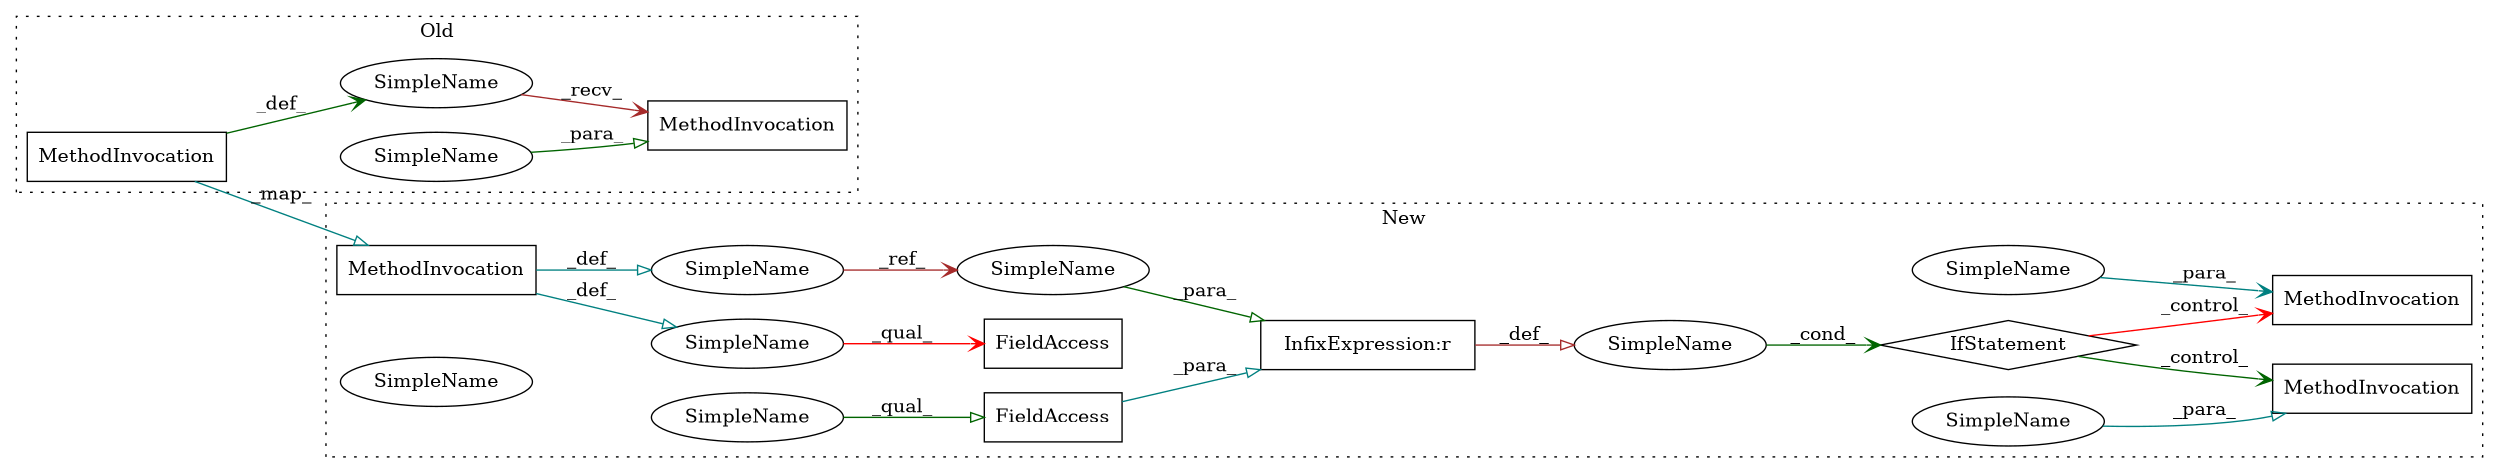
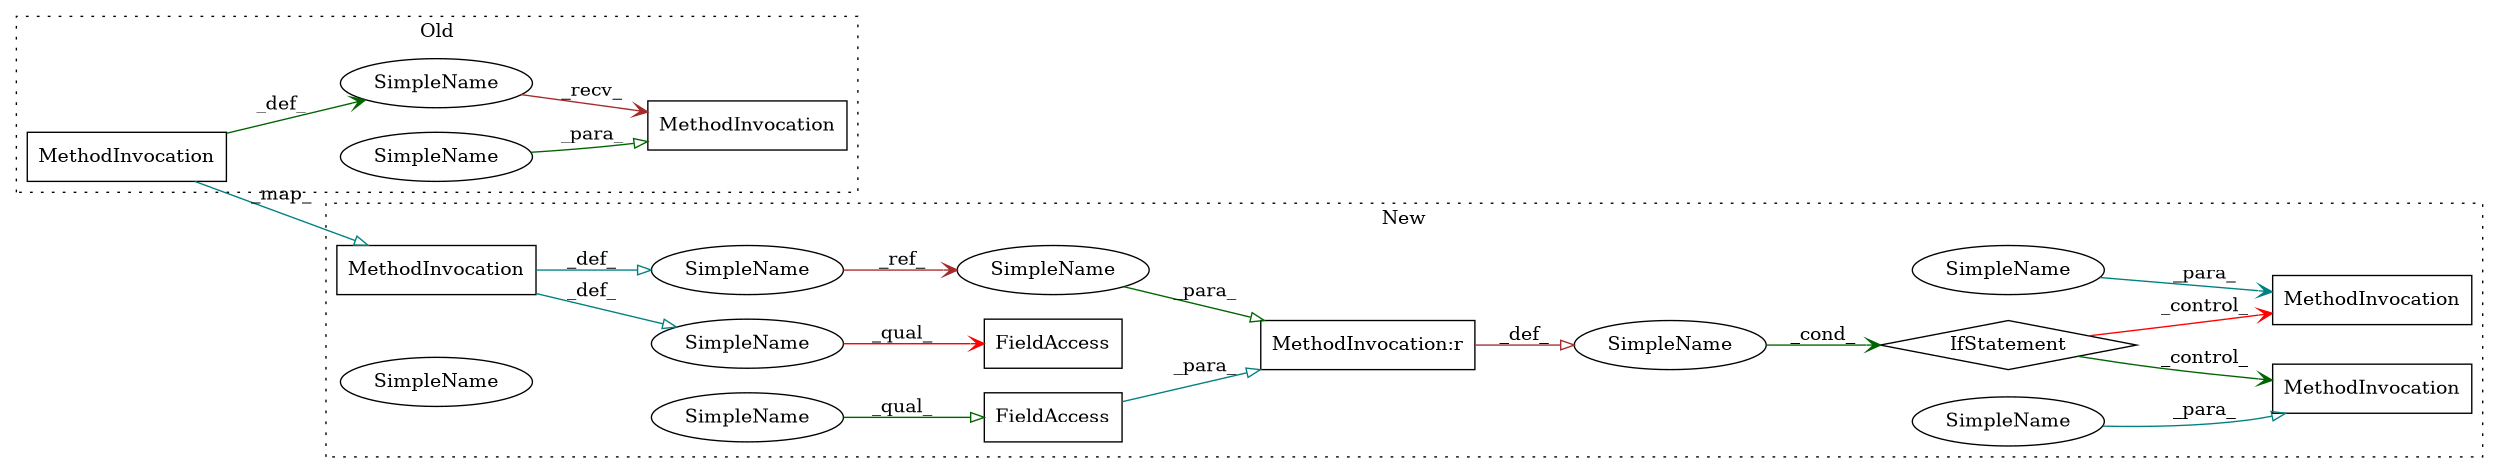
(1368, 345) -> (1368, 345)
